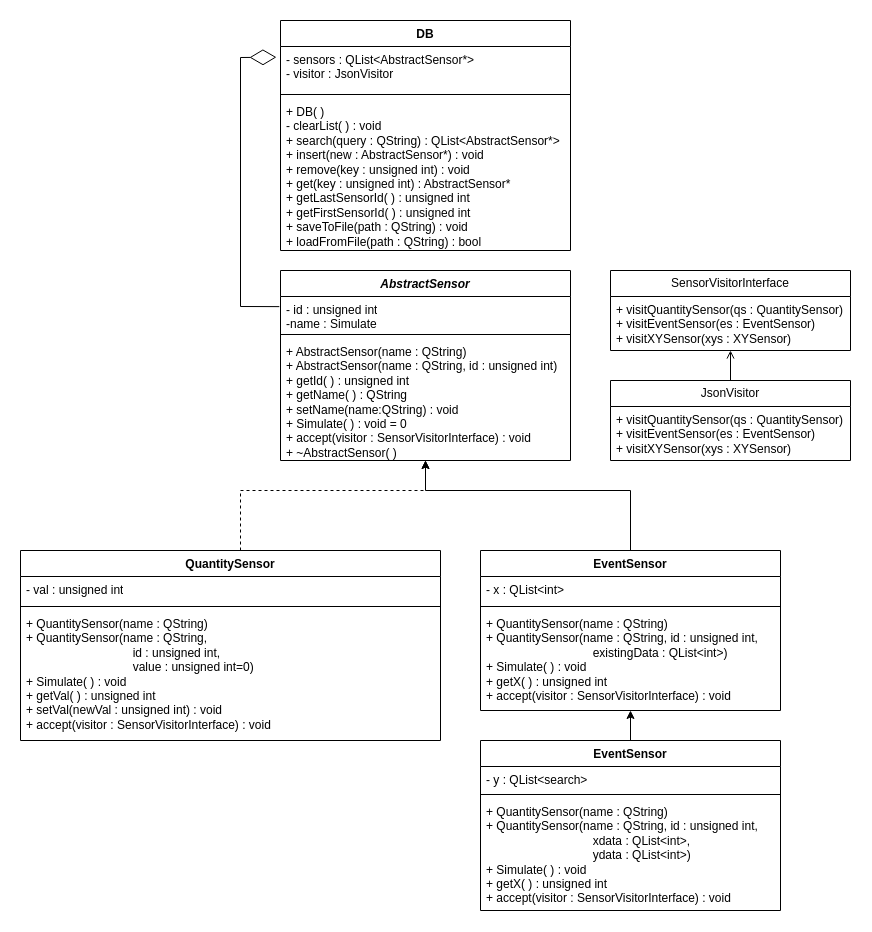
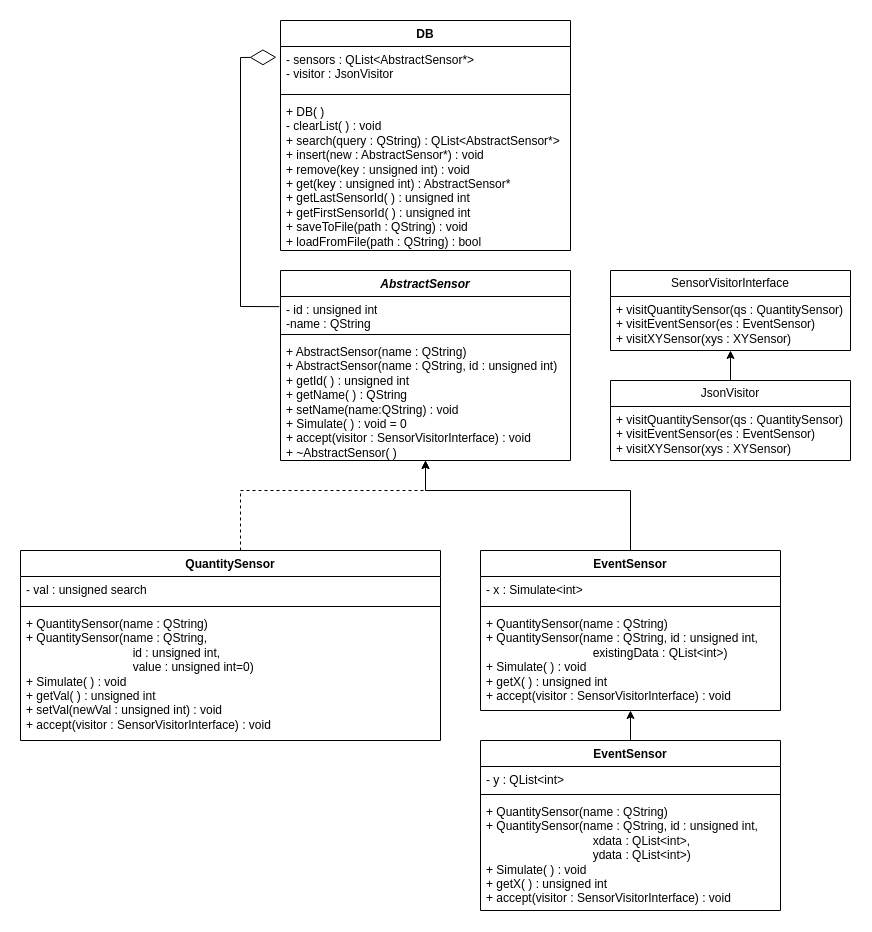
(338, 318) -> (338, 318)
(731, 356) -> (731, 358)
(81, 591) -> (93, 591)
(531, 591) -> (539, 591)
(543, 781) -> (531, 781)
